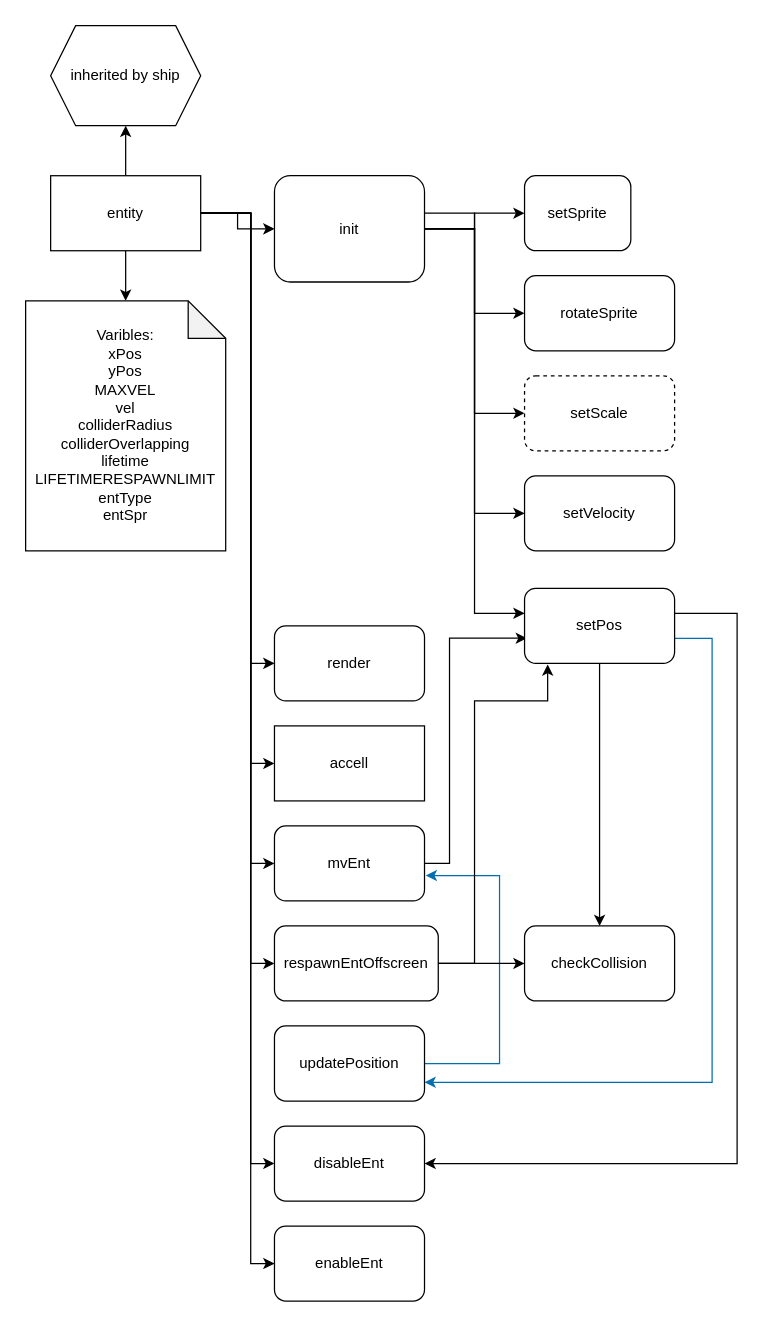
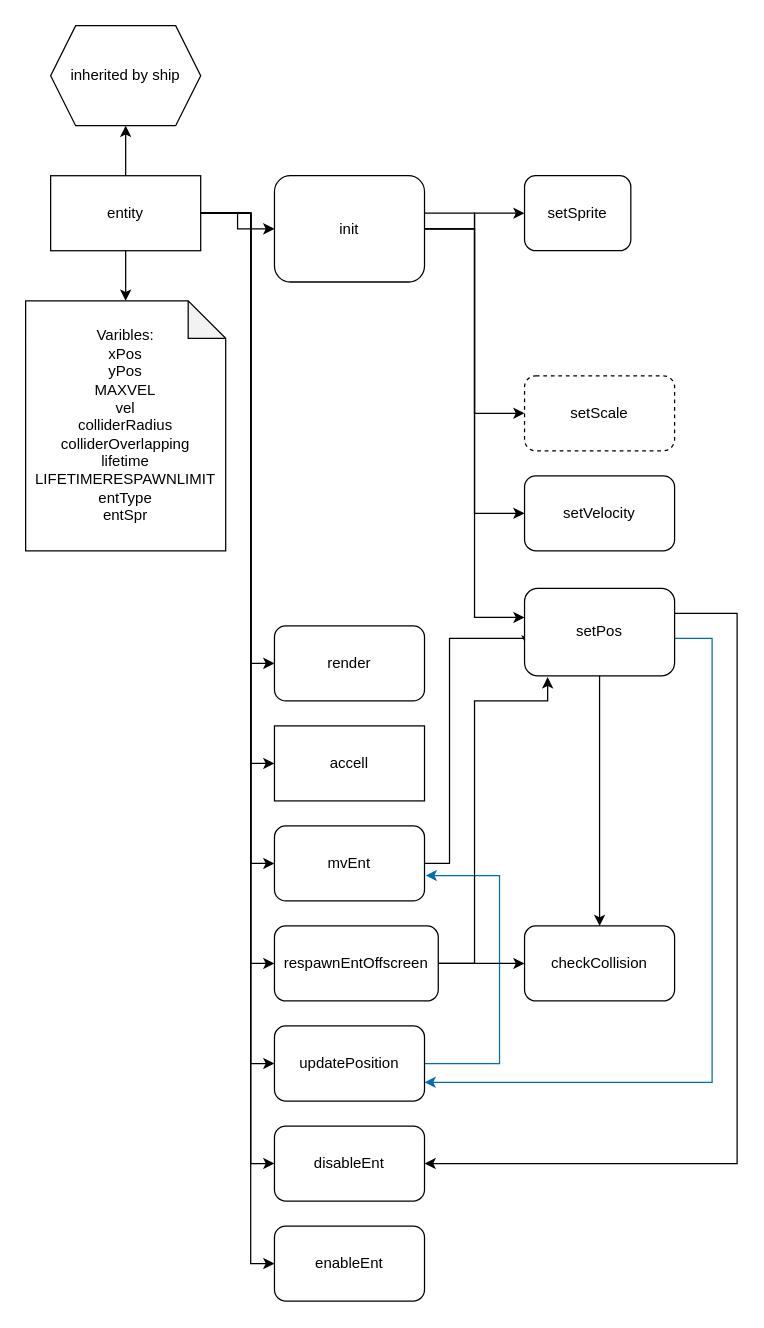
(496, 313) -> none
(599, 313) -> none
(599, 626) -> (599, 632)
none -> (259, 1063)
